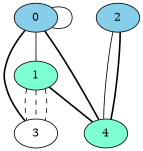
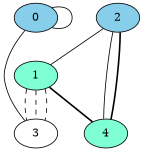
(36, 47) -> (77, 47)
(73, 75) -> none
(4, 76) -> (4, 76)
